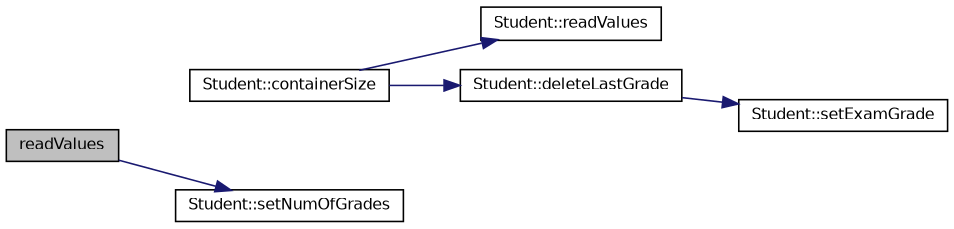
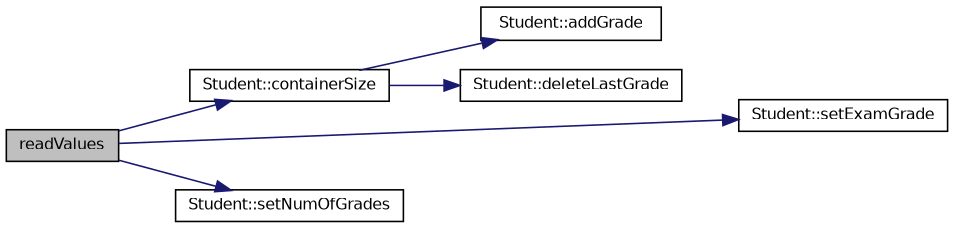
(571, 24) -> (571, 24)
(702, 100) -> (421, 132)
none -> (167, 118)
